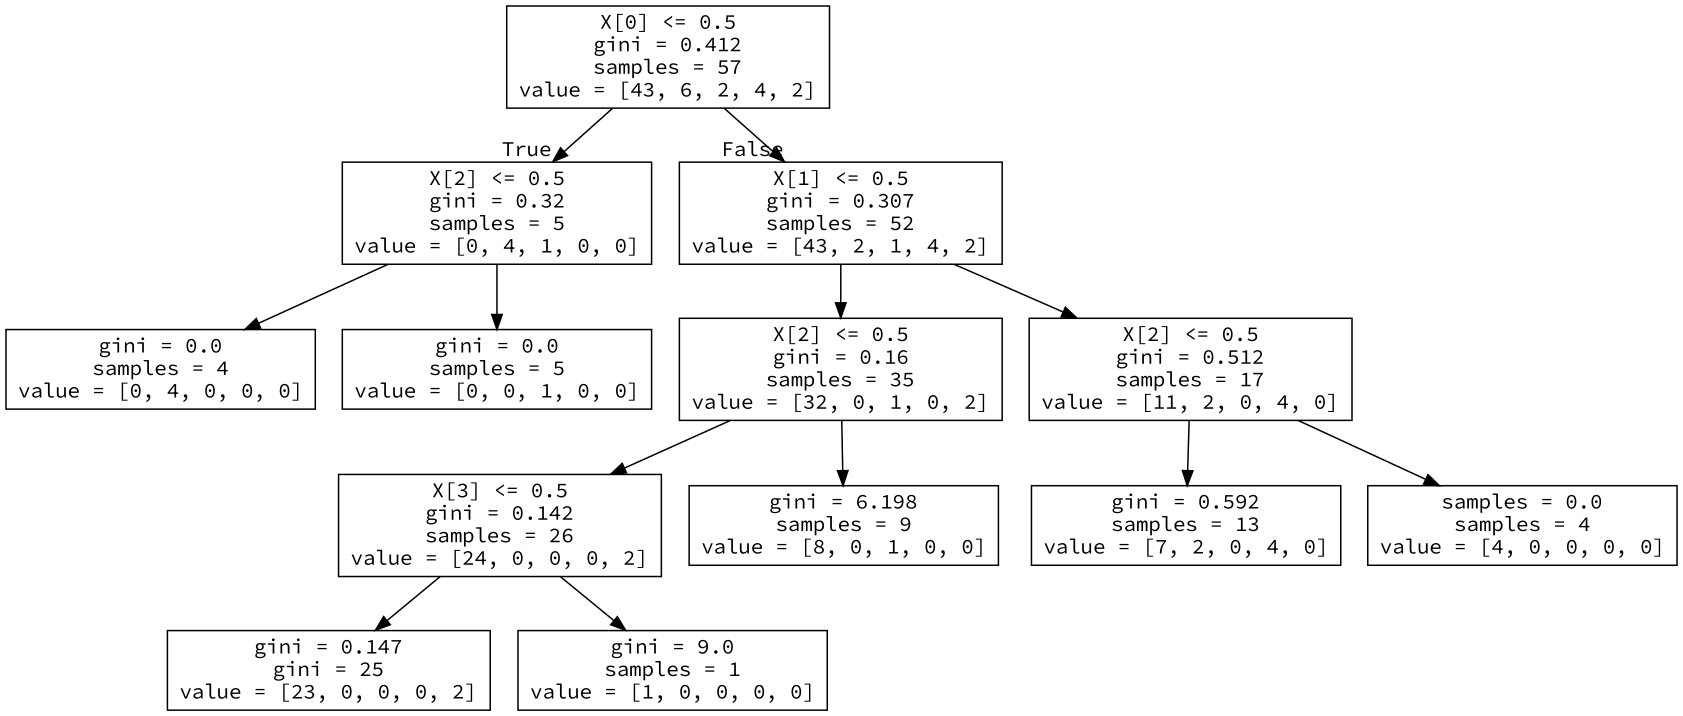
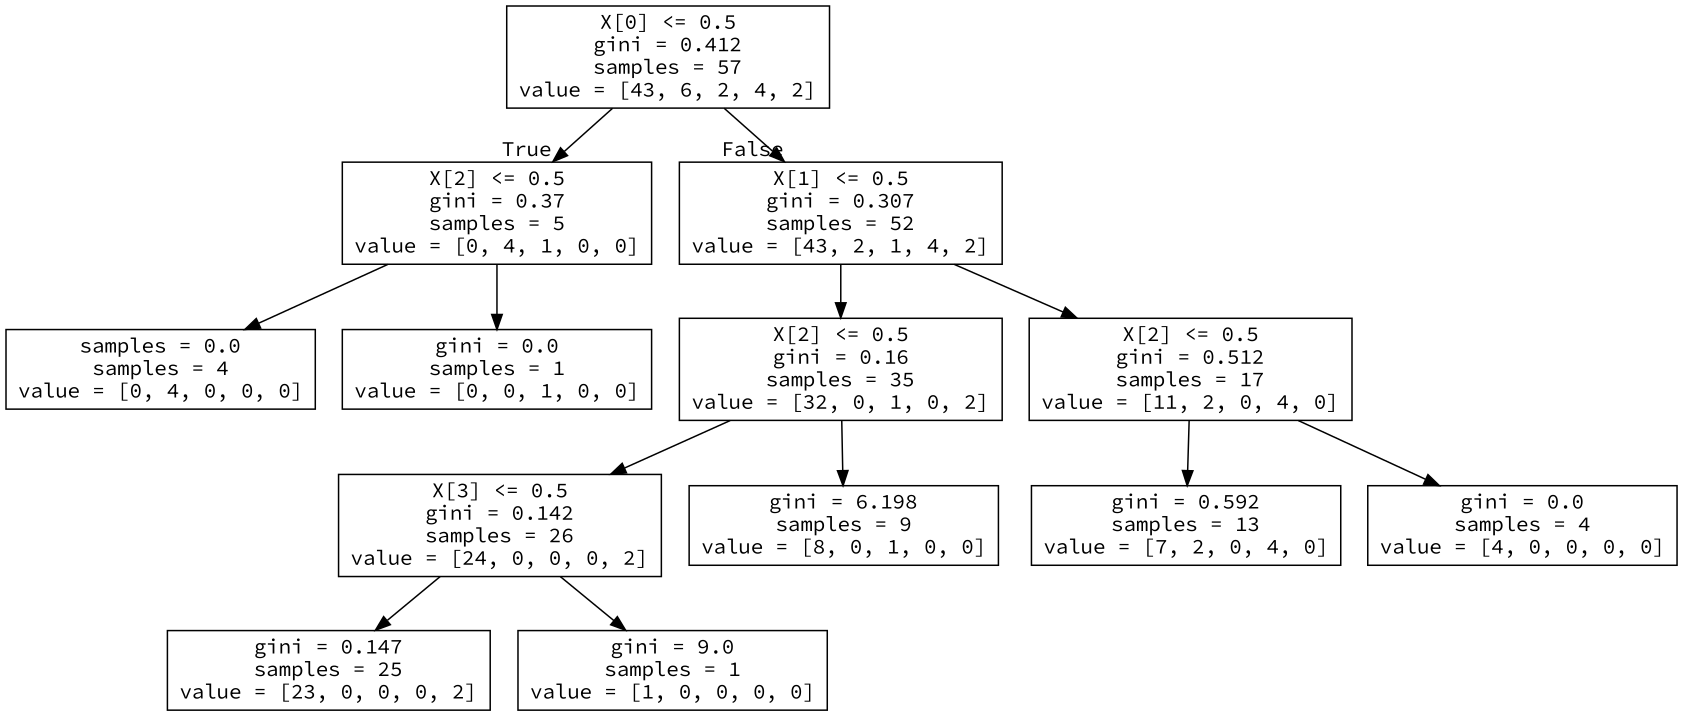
(497, 213) -> (497, 213)
(161, 369) -> (161, 369)
(497, 369) -> (497, 369)
(1522, 525) -> (1522, 525)
(329, 670) -> (329, 670)
